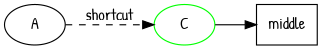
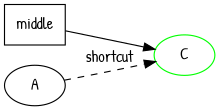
(230, 25) -> (105, 39)
